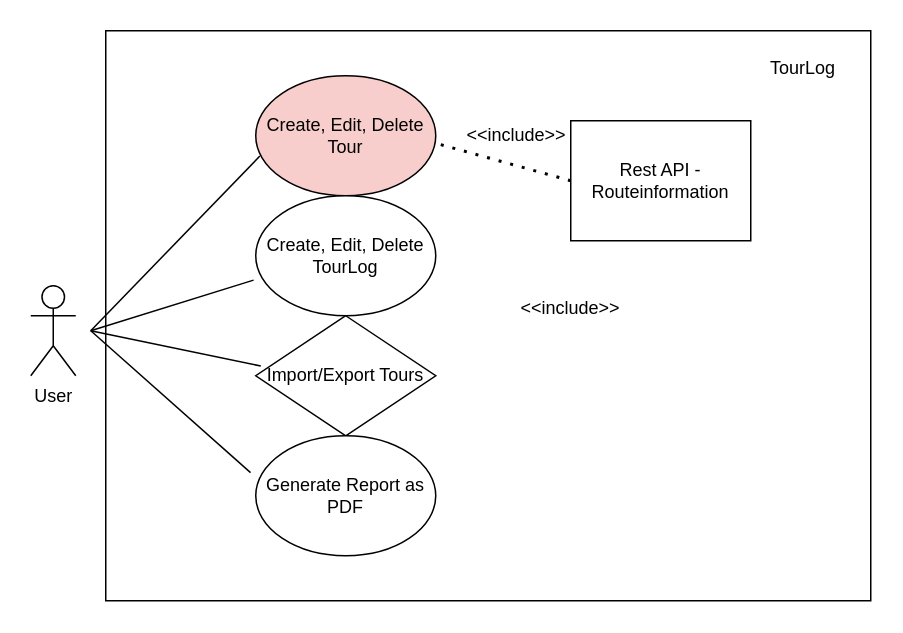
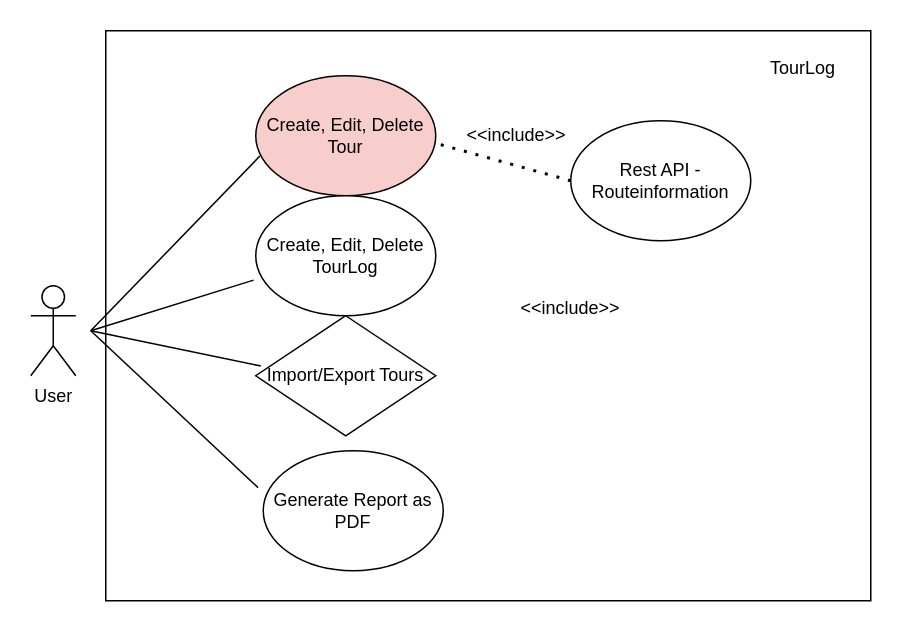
(661, 181) -> (661, 181)
(346, 496) -> (353, 511)
